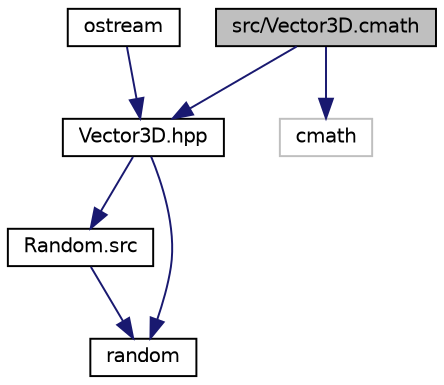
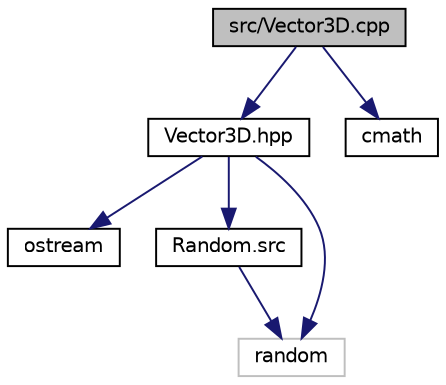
(326, 27) -> (309, 27)
(132, 73) -> (155, 187)
(326, 137) -> (392, 137)
(143, 357) -> (292, 357)
